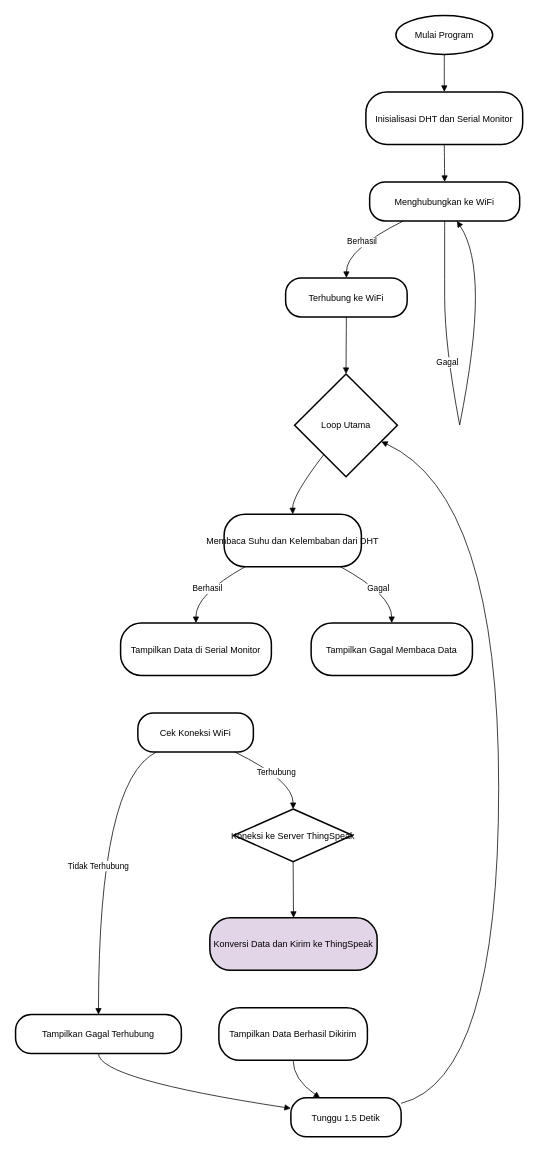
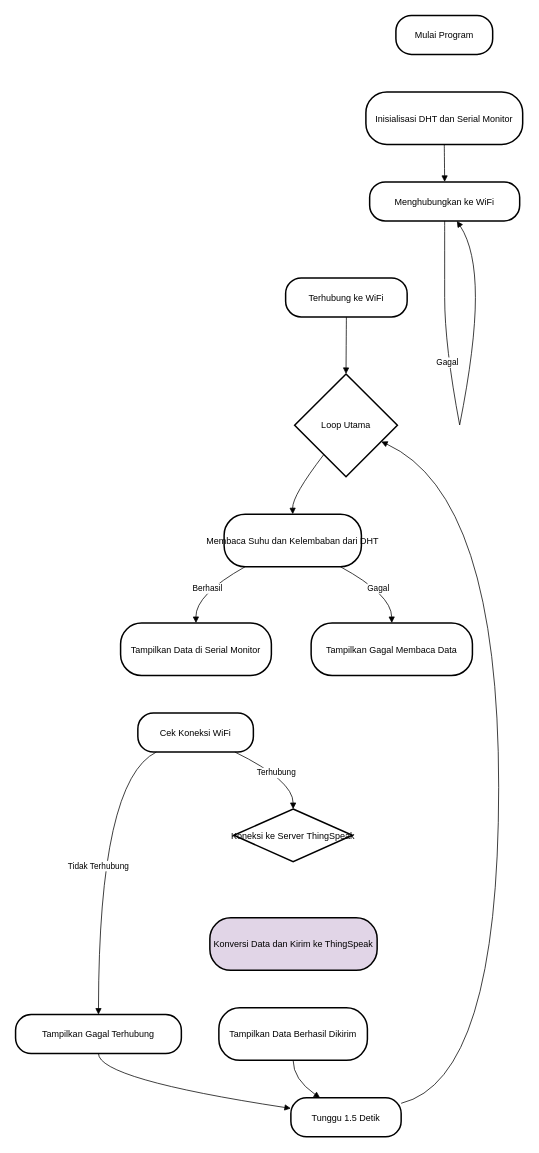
(444, 35) -> (444, 35)
(444, 70) -> none
(383, 232) -> none
(293, 889) -> none
